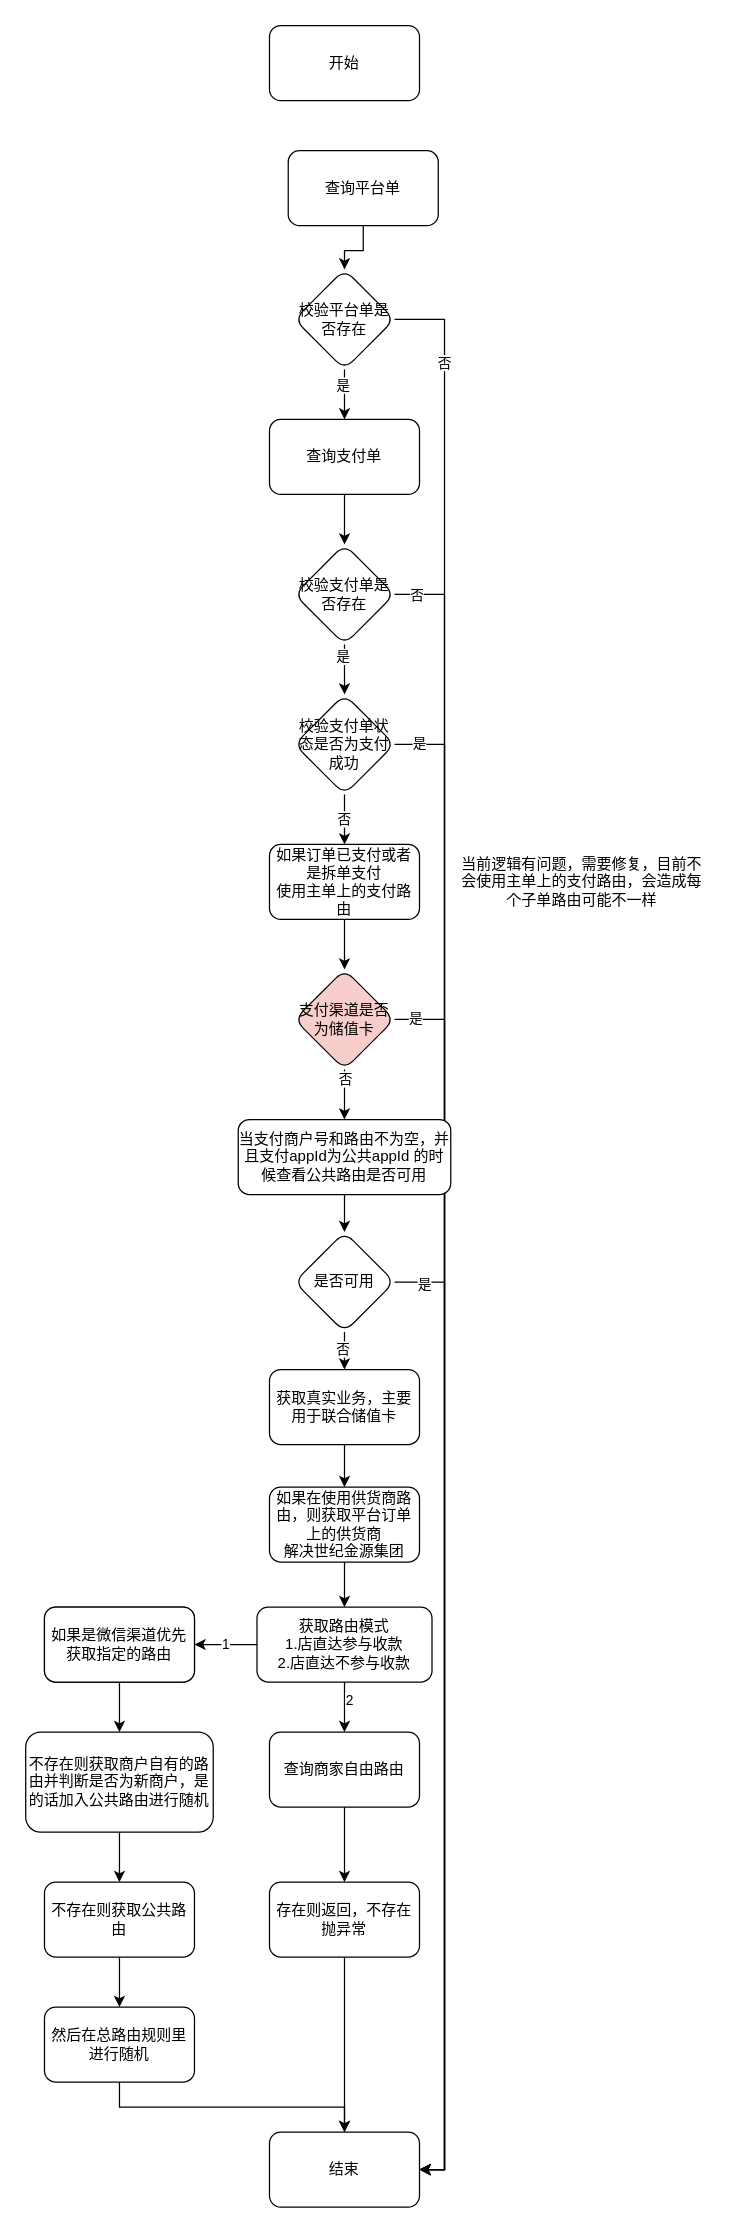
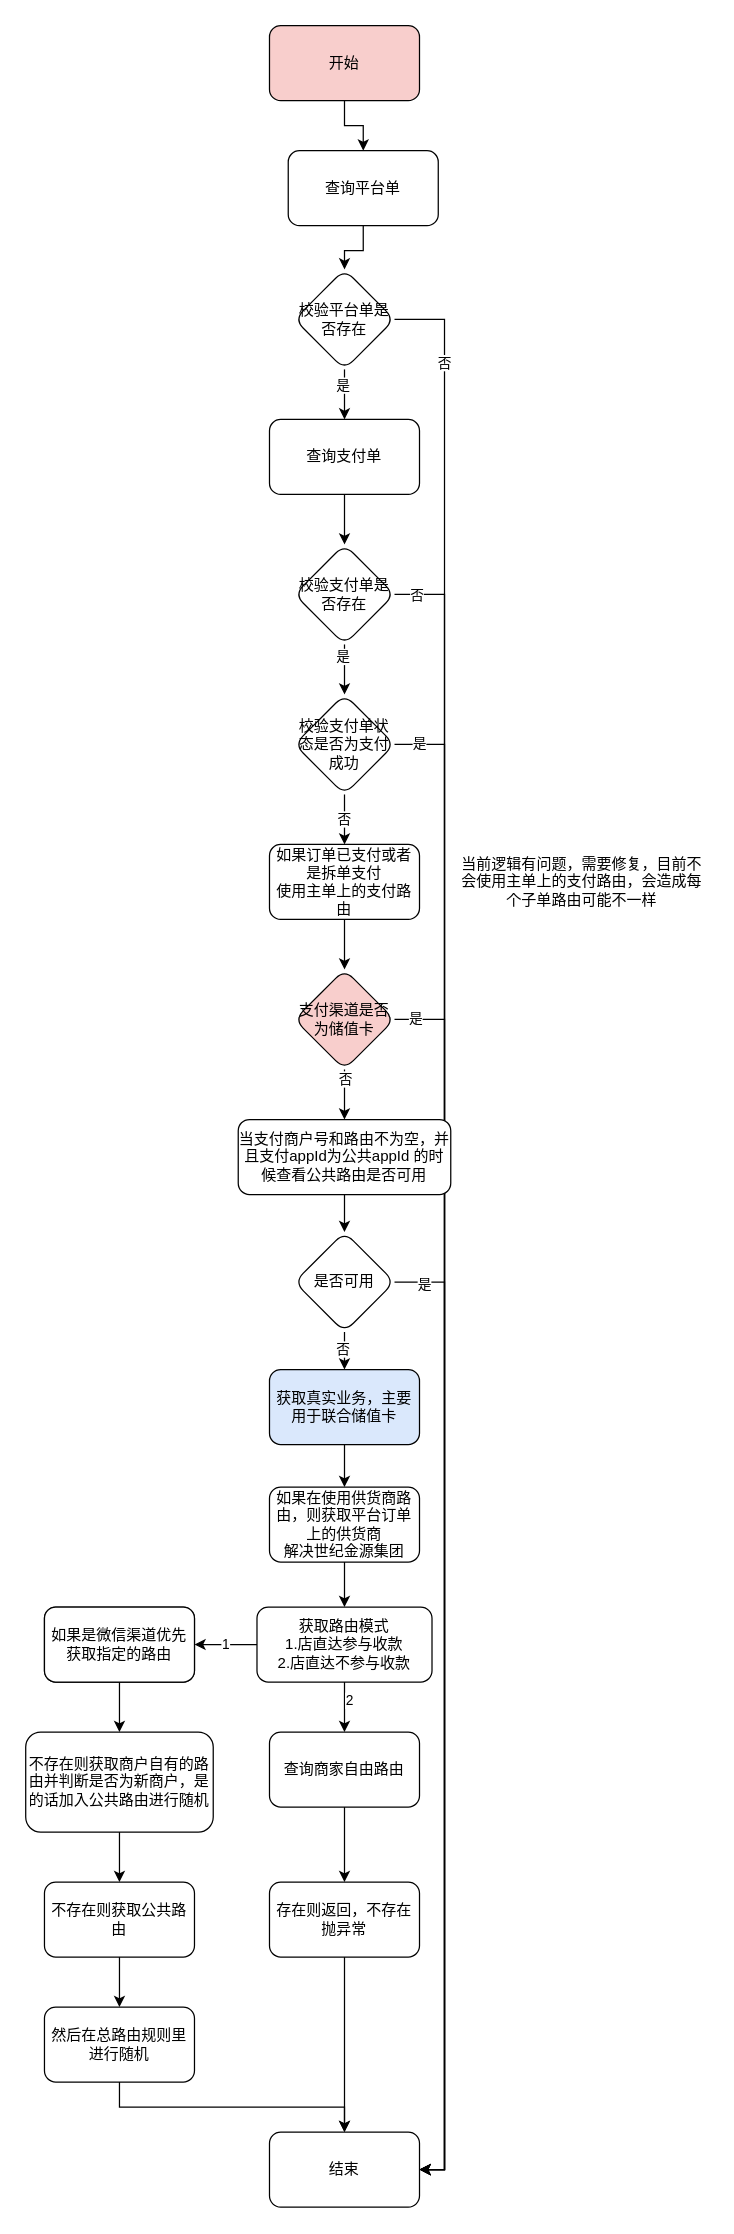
(344, 63) -> (344, 63)
none -> (350, 126)
(344, 1407) -> (344, 1407)
